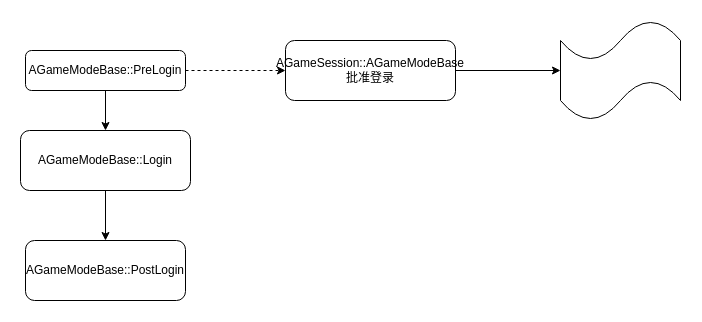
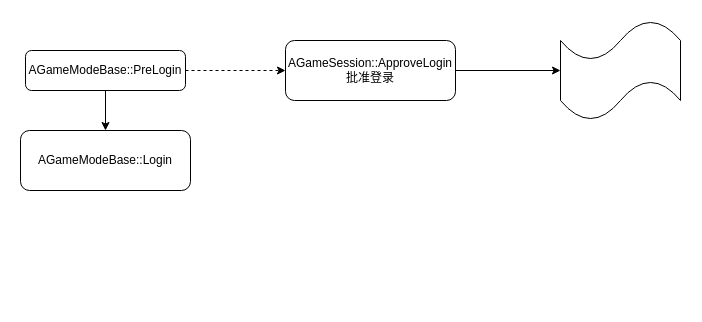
(371, 71) -> (371, 71)
(106, 212) -> none
(106, 271) -> none
